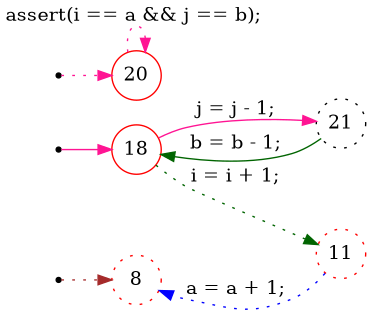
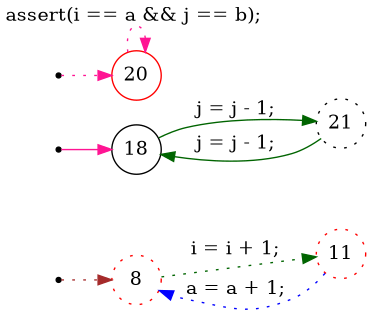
(229, 121) -> (229, 121)
(239, 143) -> (239, 143)
(137, 150) -> (137, 150)
(228, 206) -> (232, 268)
